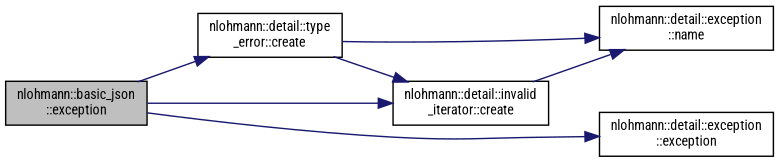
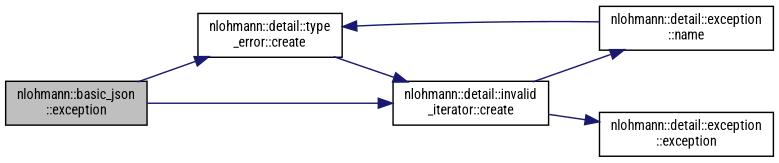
(464, 42) -> (478, 22)
(365, 135) -> (567, 117)
